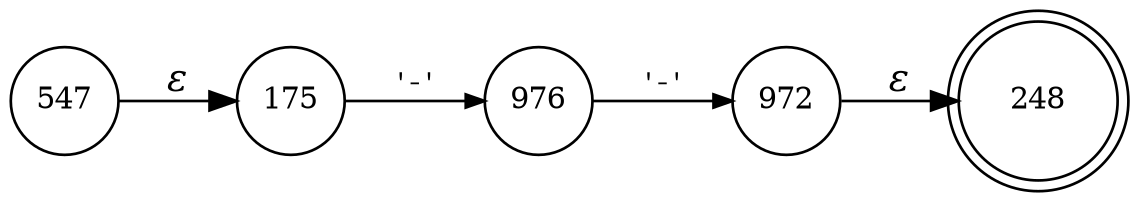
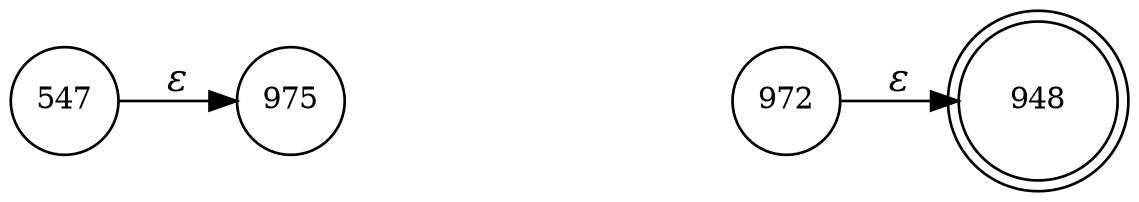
(291, 101) -> (291, 101)
(539, 101) -> none
(1038, 101) -> (1038, 101)
